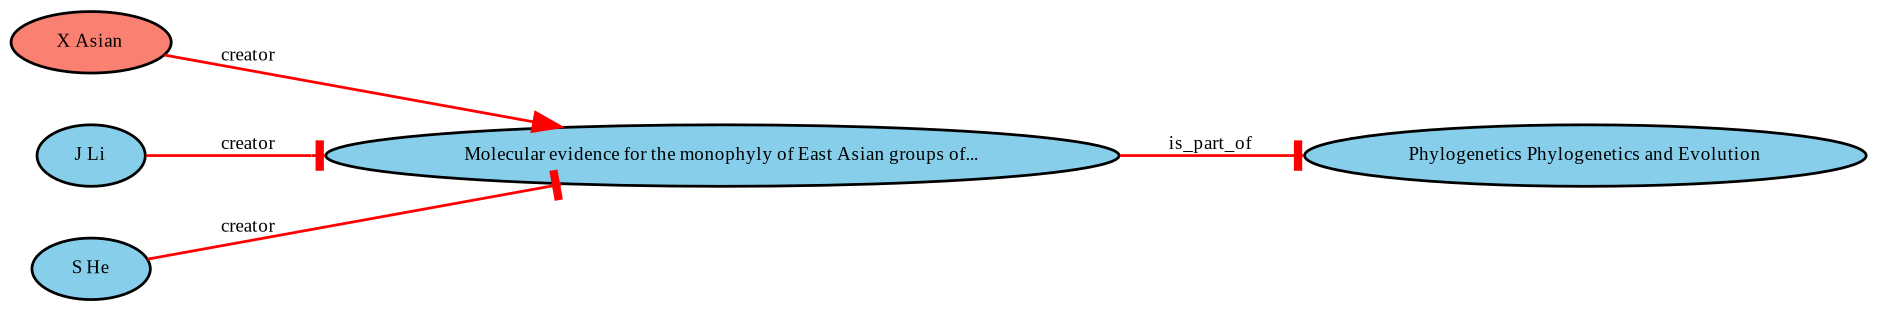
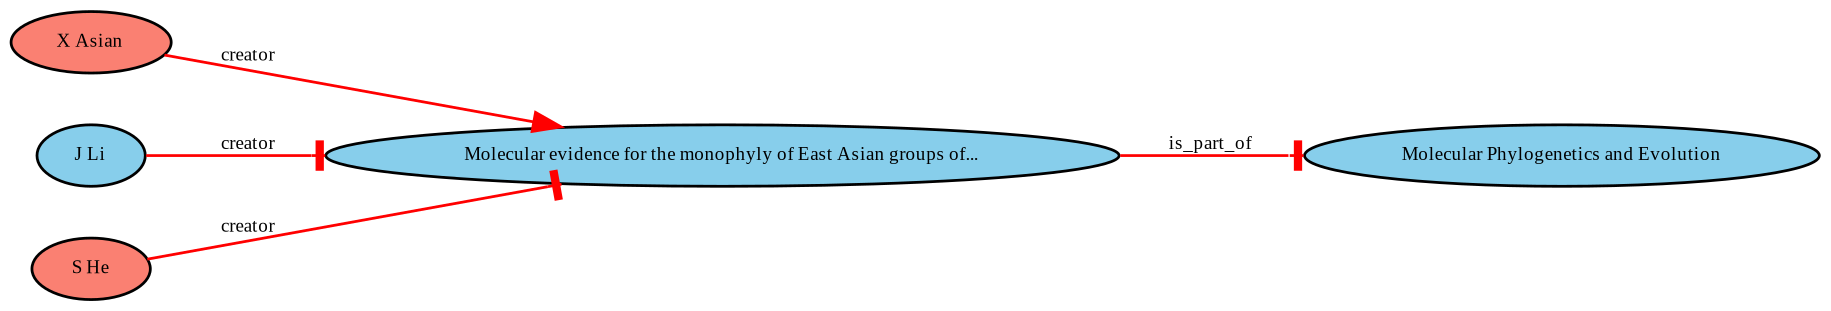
(1585, 156) -> (1562, 156)
(91, 269) -> (91, 269)
